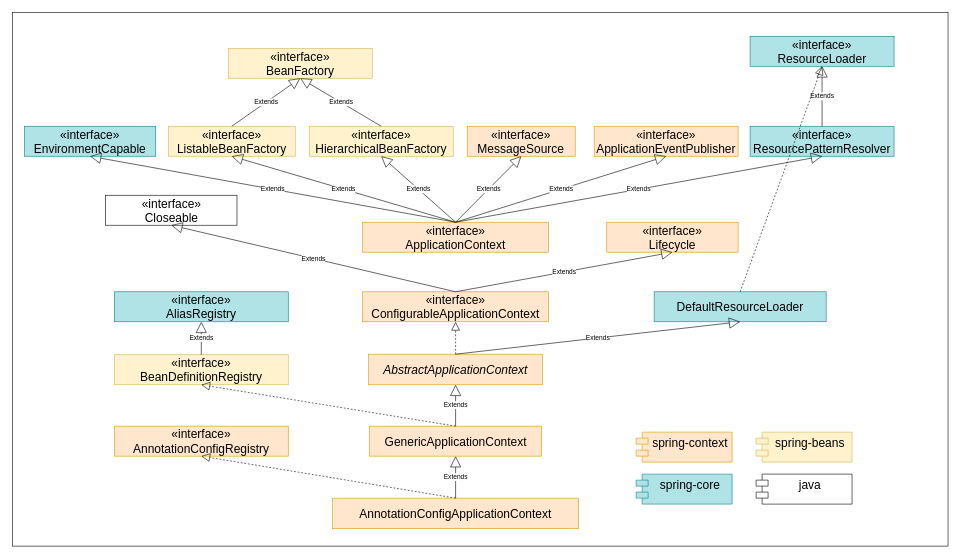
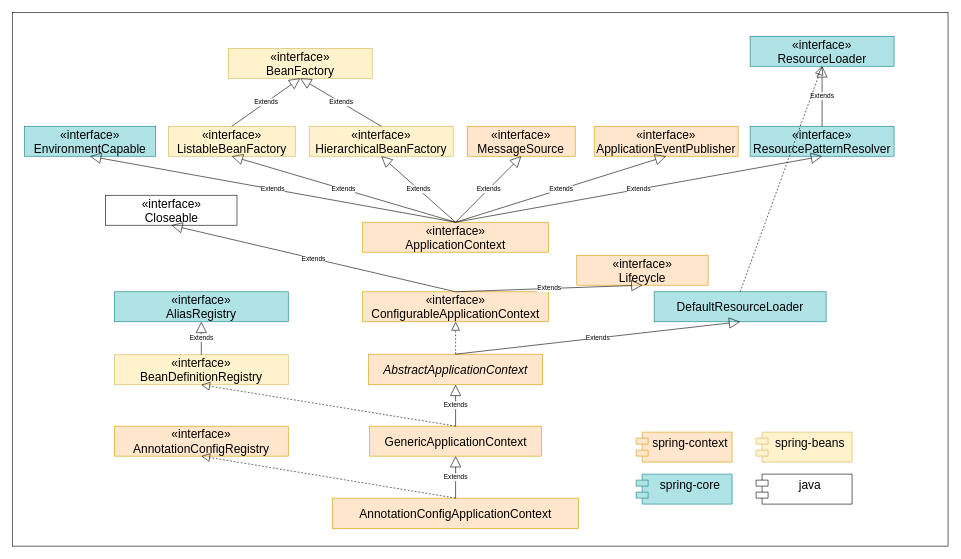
(673, 237) -> (643, 270)
